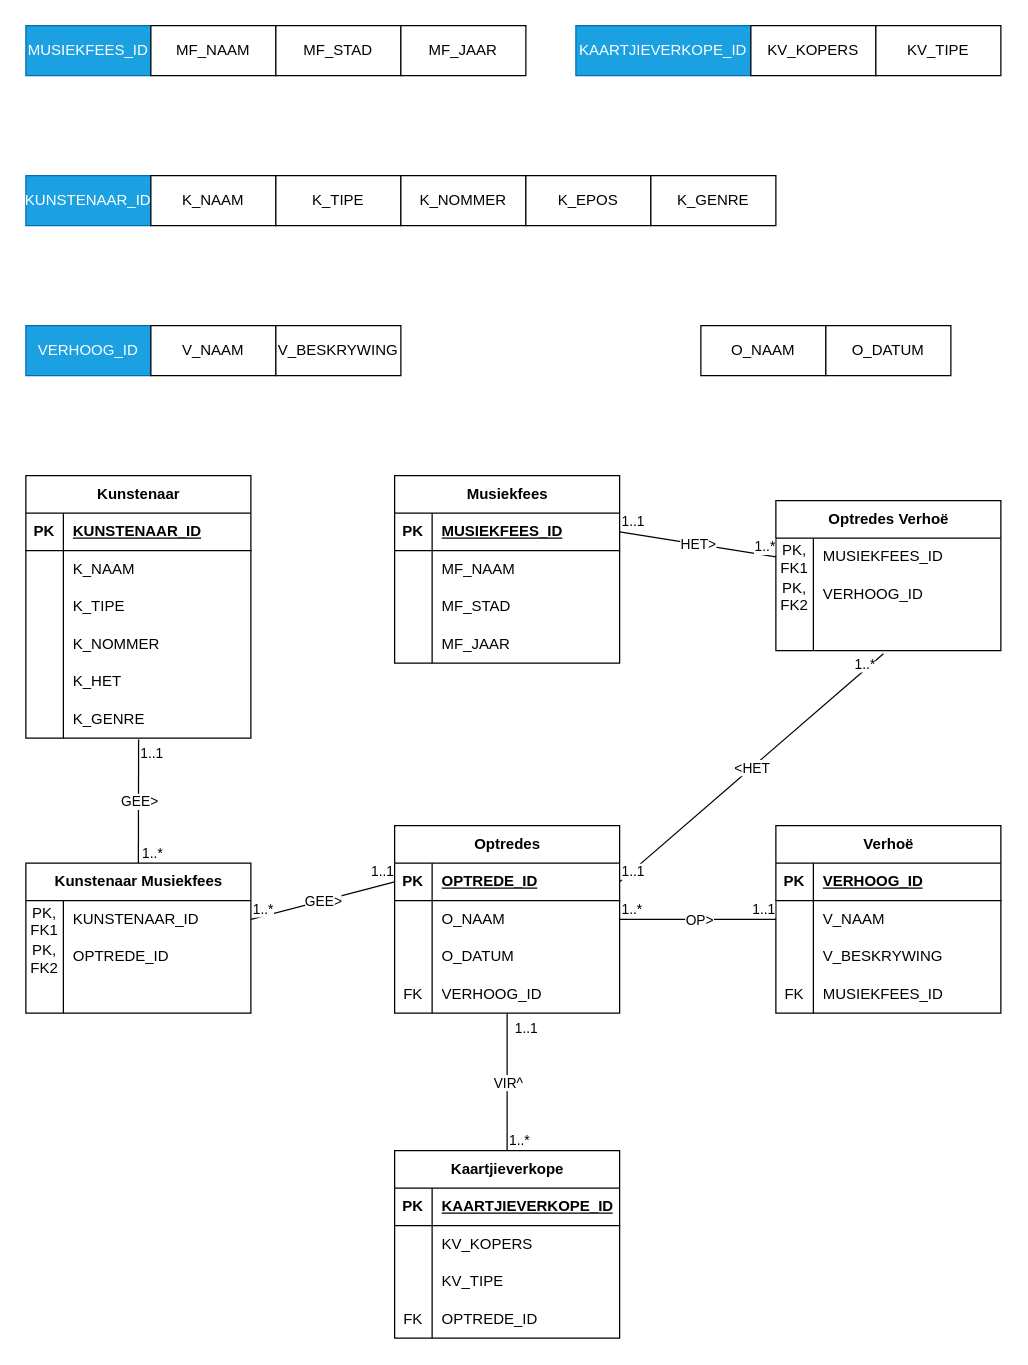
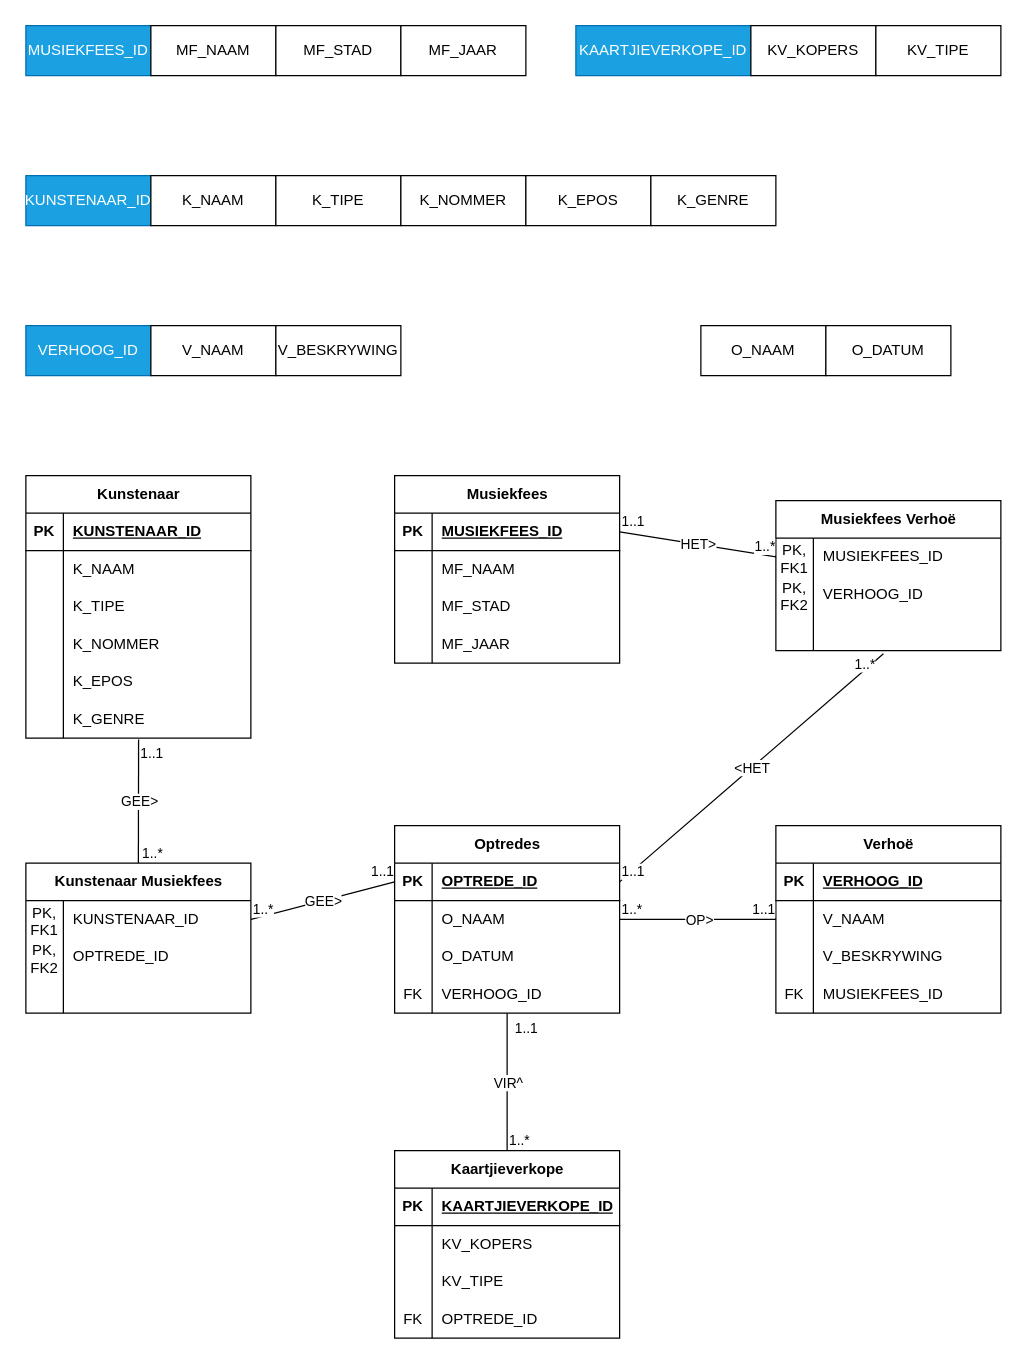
(889, 519) -> (889, 519)
(94, 682) -> (98, 682)
